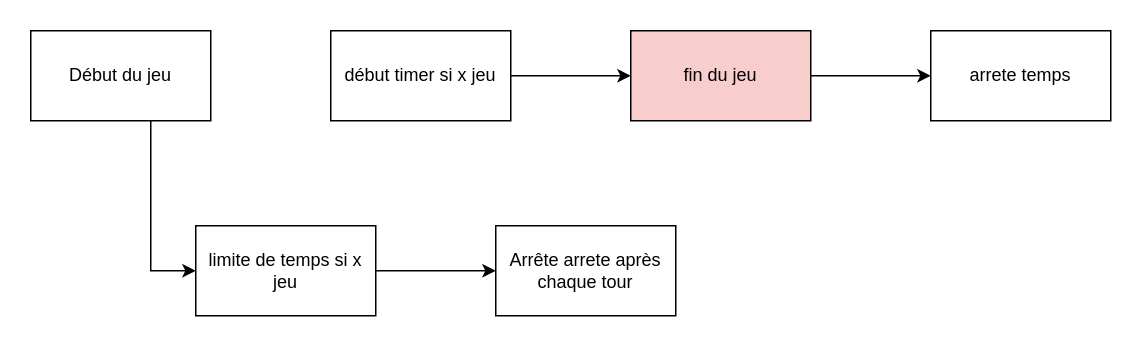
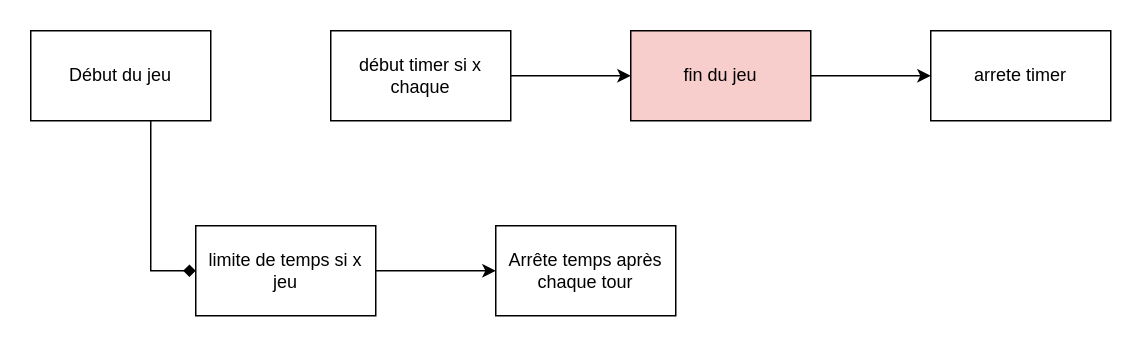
(421, 76) -> (421, 76)
(1021, 76) -> (1021, 76)
(184, 271) -> (183, 271)
(586, 271) -> (586, 271)
